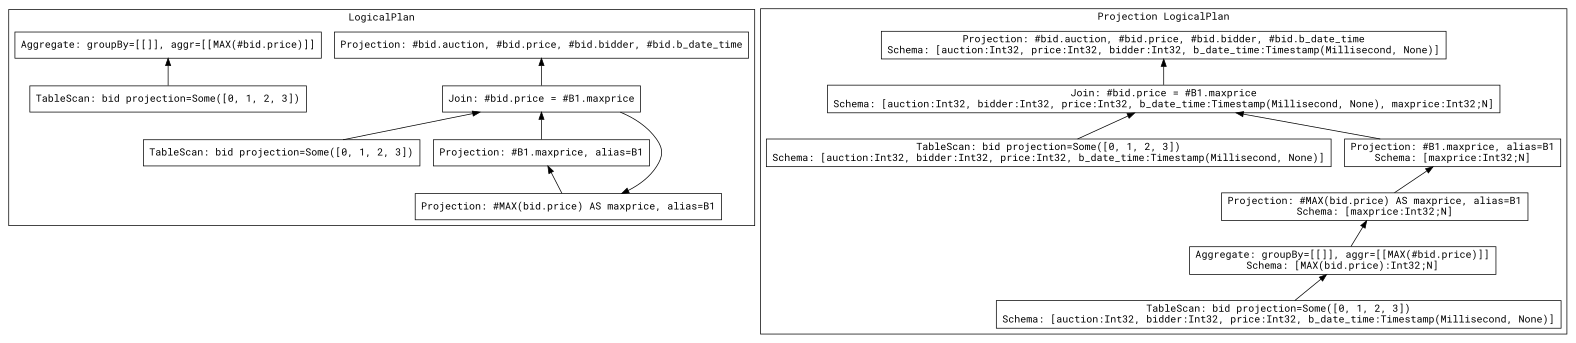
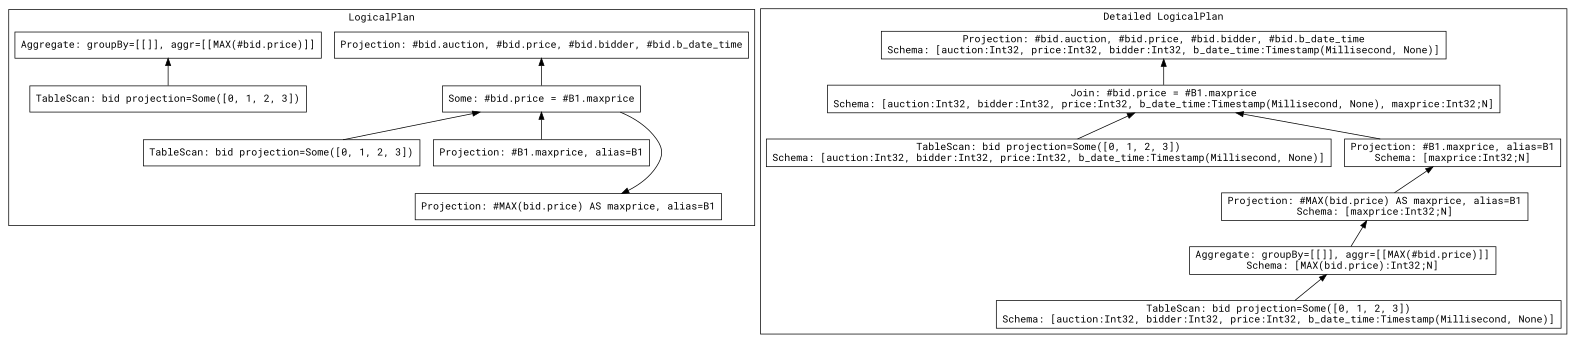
(1164, 17) -> (1164, 17)
(541, 99) -> (541, 99)
(557, 183) -> none
